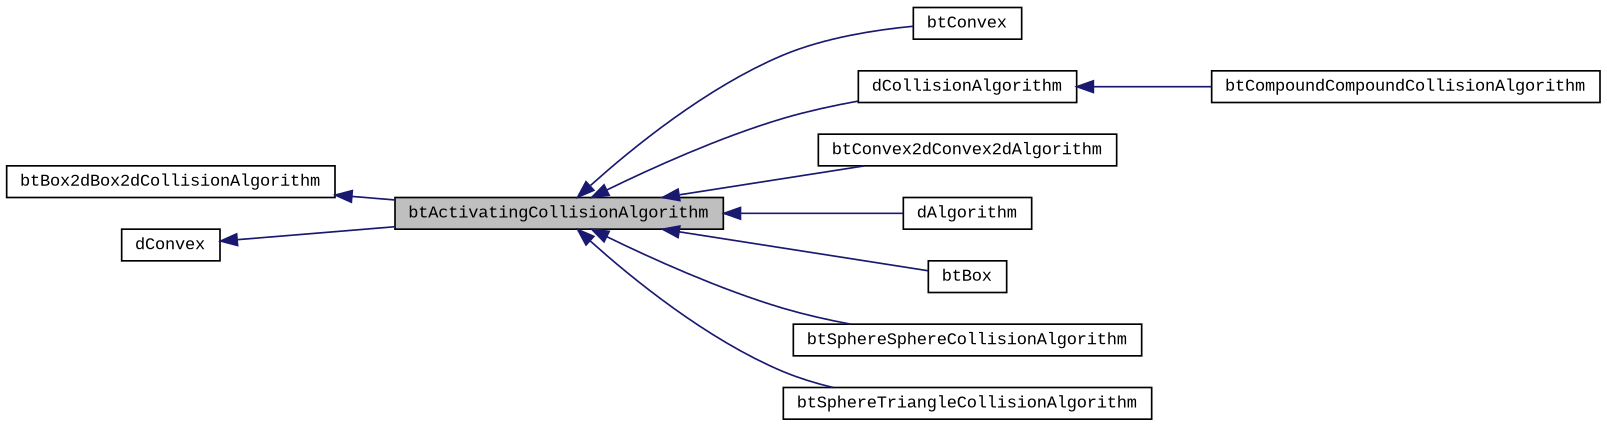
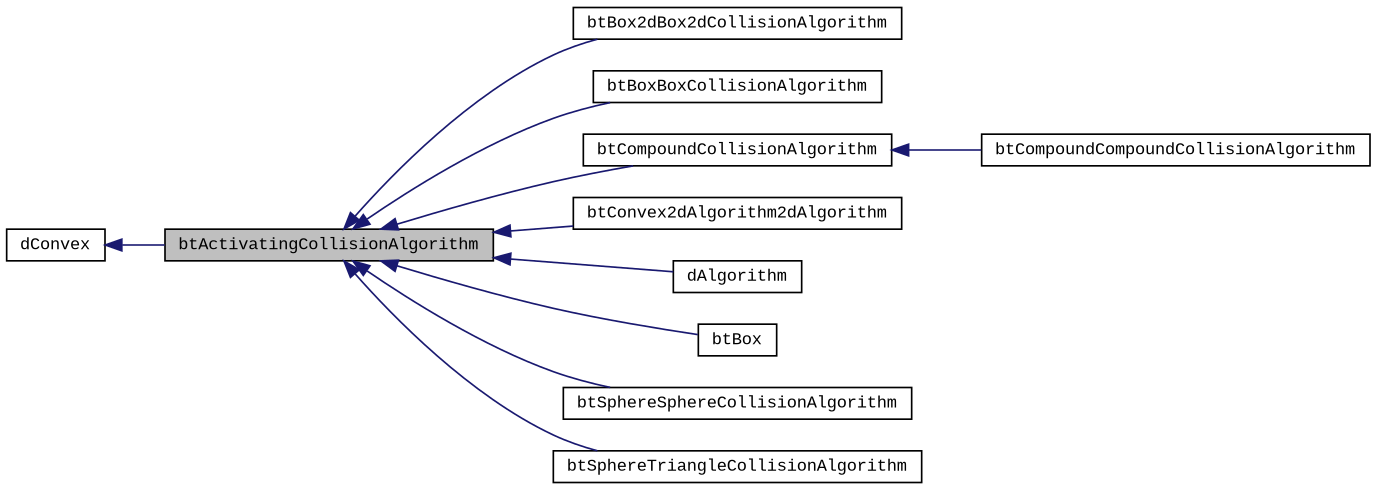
(968, 23) -> (738, 87)
(968, 87) -> (738, 150)
(968, 150) -> (738, 213)
(373, 198) -> (465, 111)
